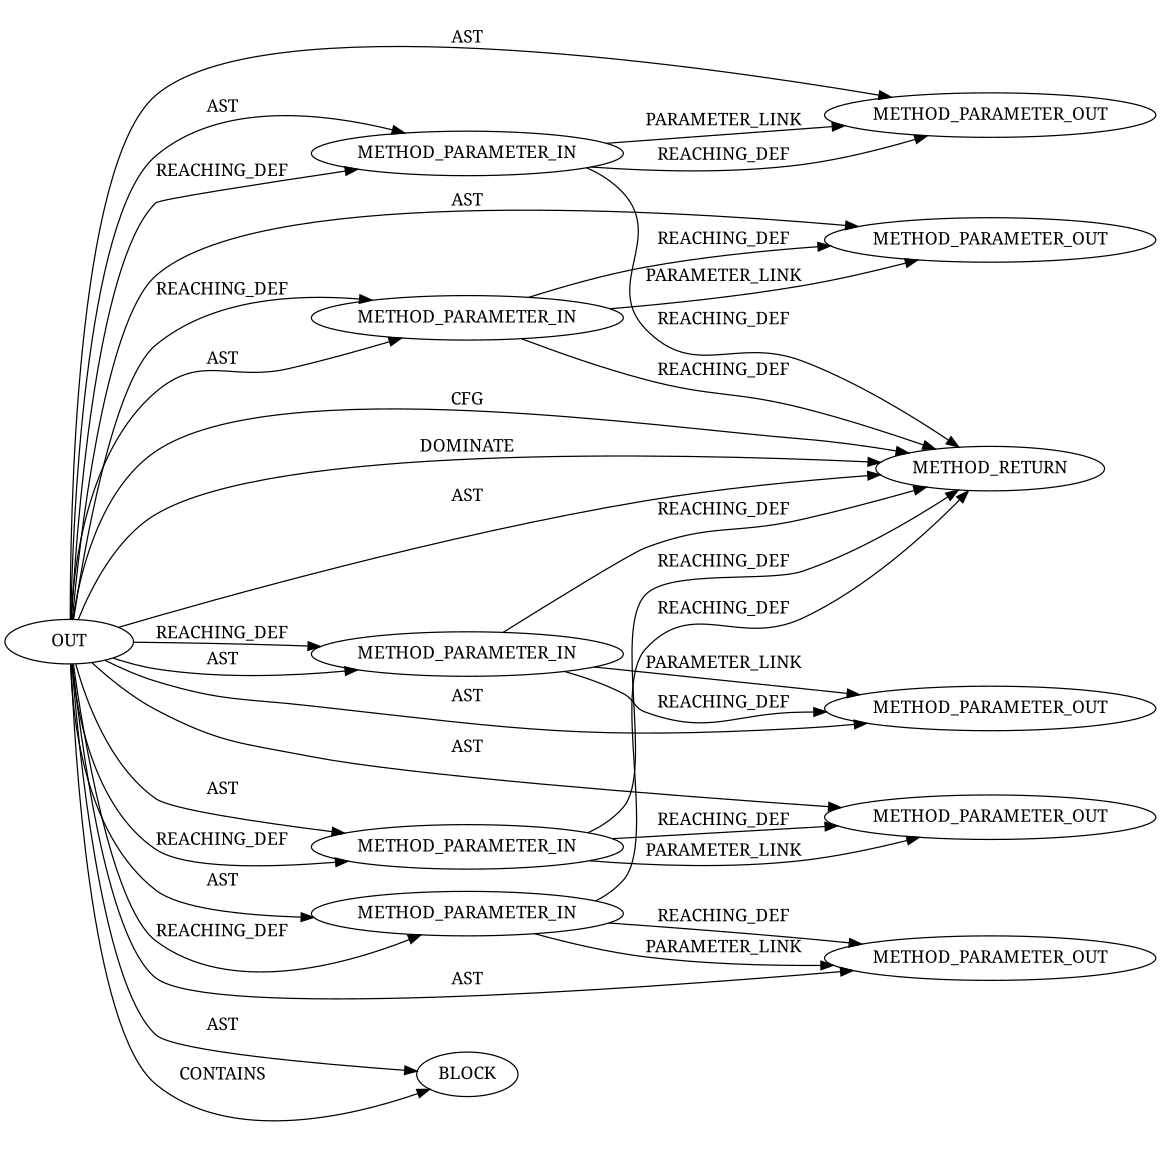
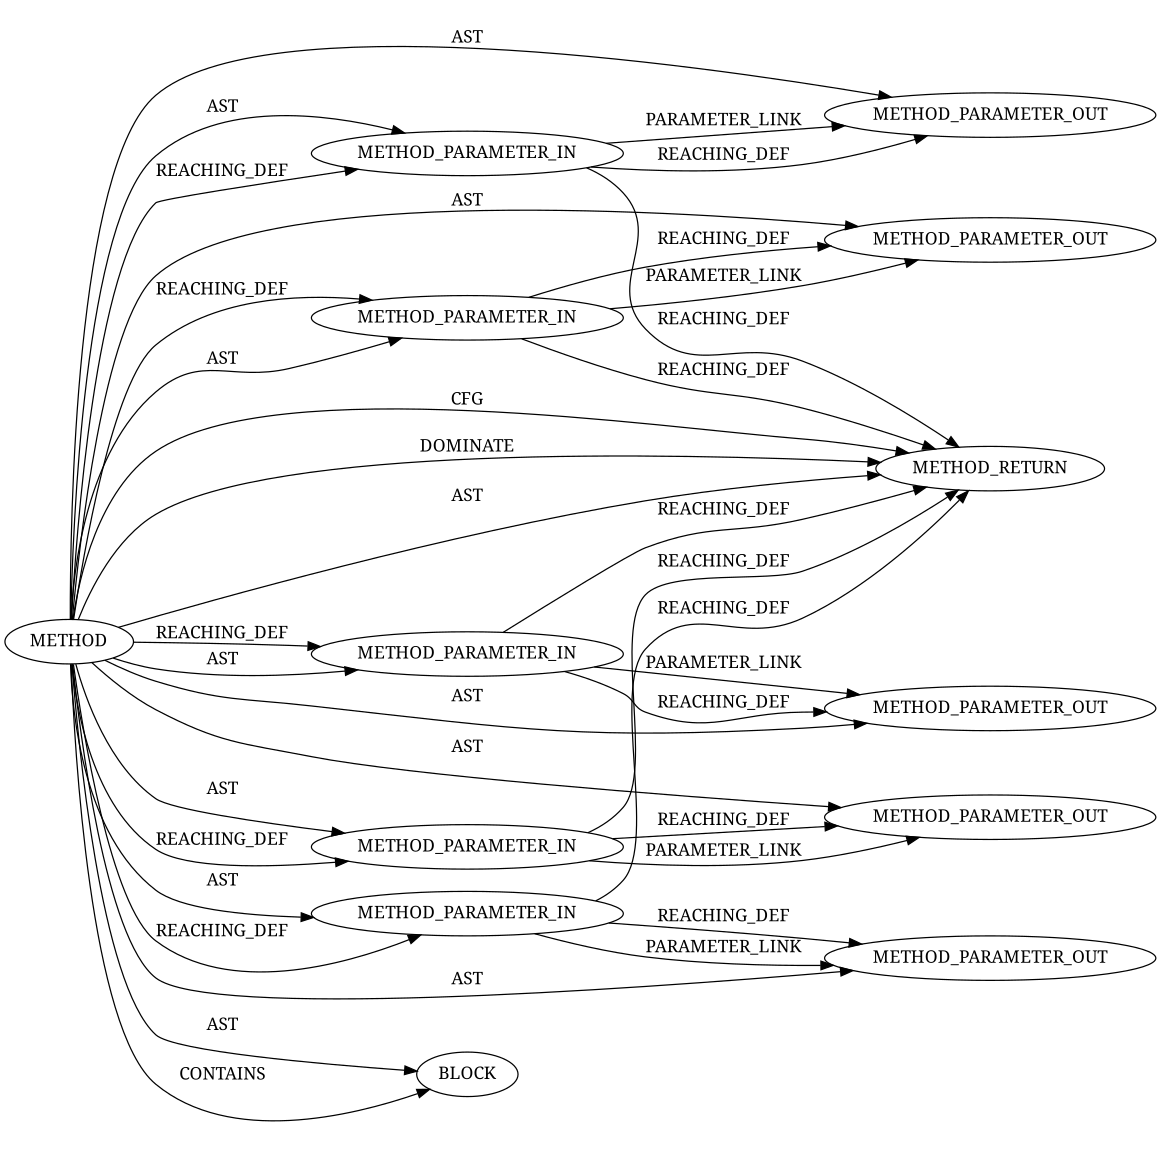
(69, 642) -> (69, 642)
